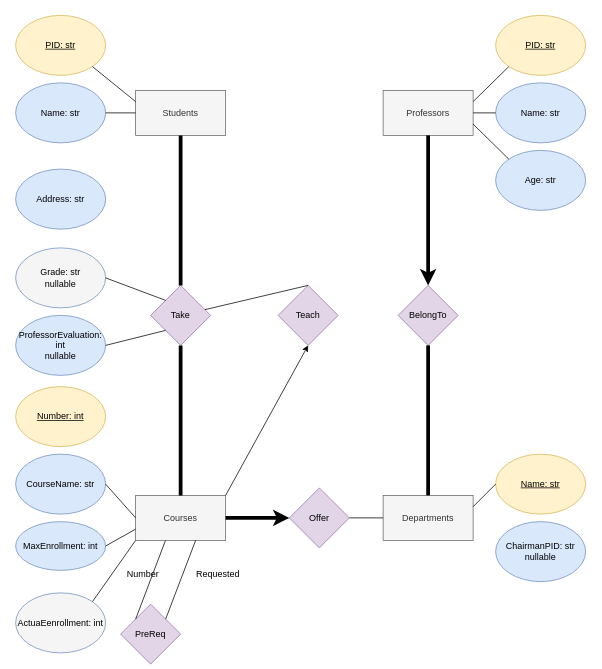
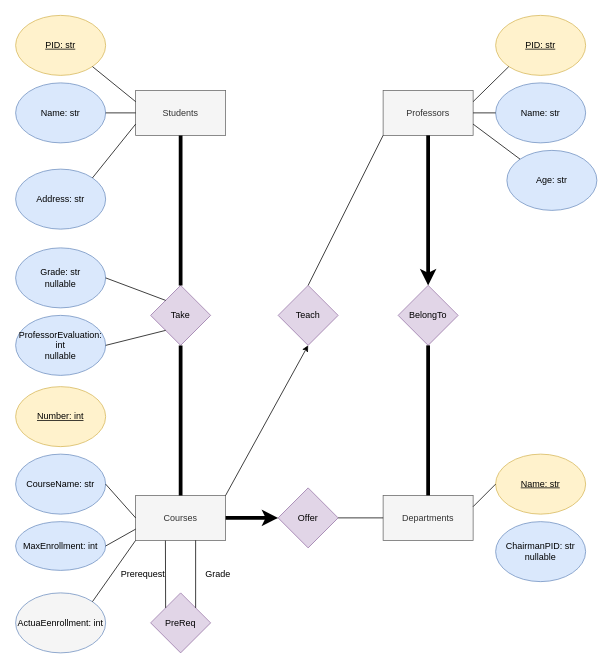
none -> (114, 151)
(540, 180) -> (552, 180)
(60, 278) -> (60, 278)
(256, 298) -> (345, 211)
(319, 518) -> (308, 518)
(143, 574) -> (143, 574)
(218, 574) -> (218, 574)
(150, 634) -> (180, 623)
